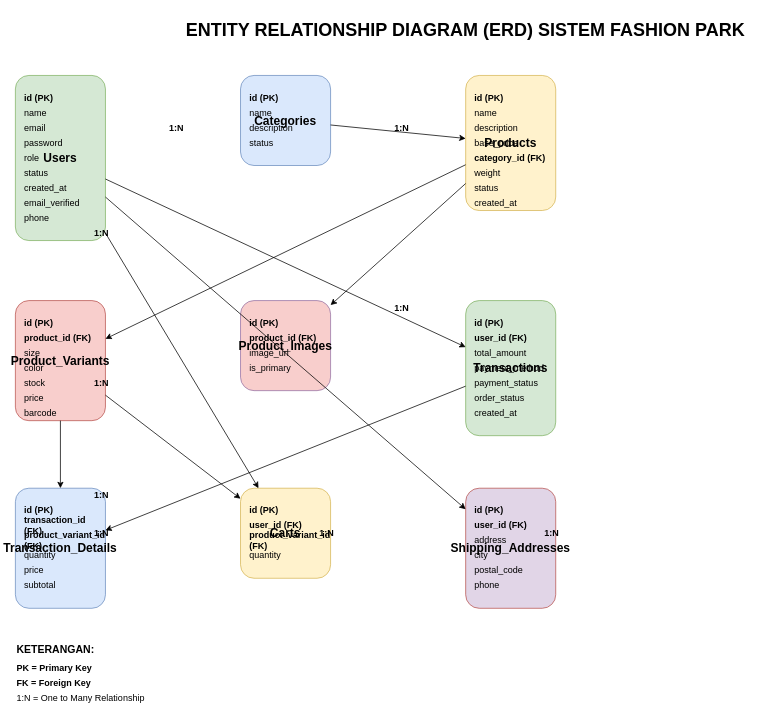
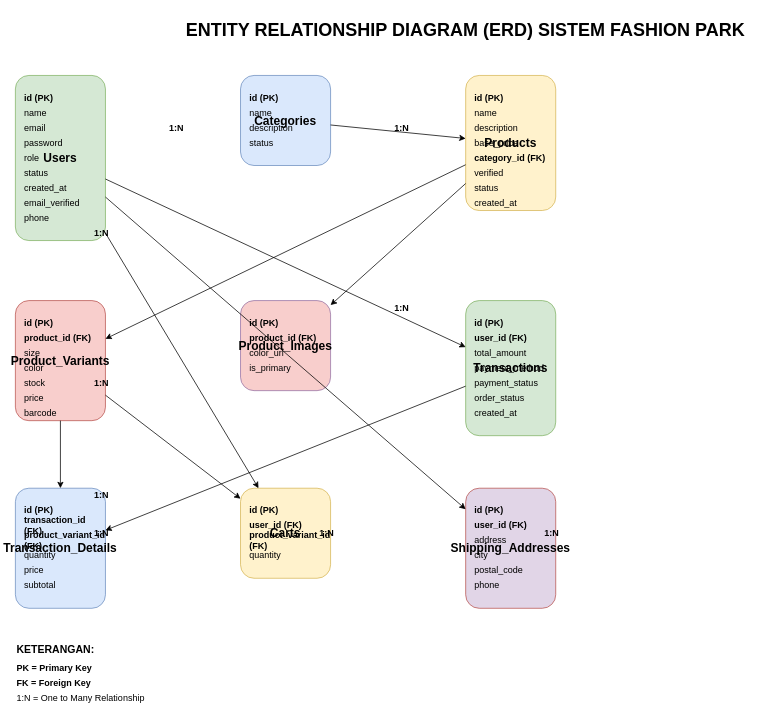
(488, 173) -> (492, 173)
(270, 353) -> (270, 353)
